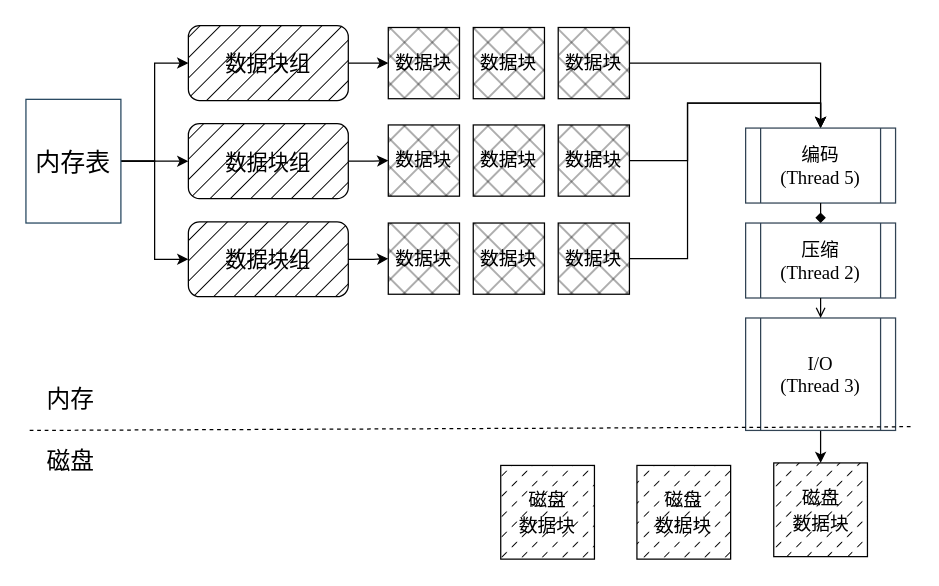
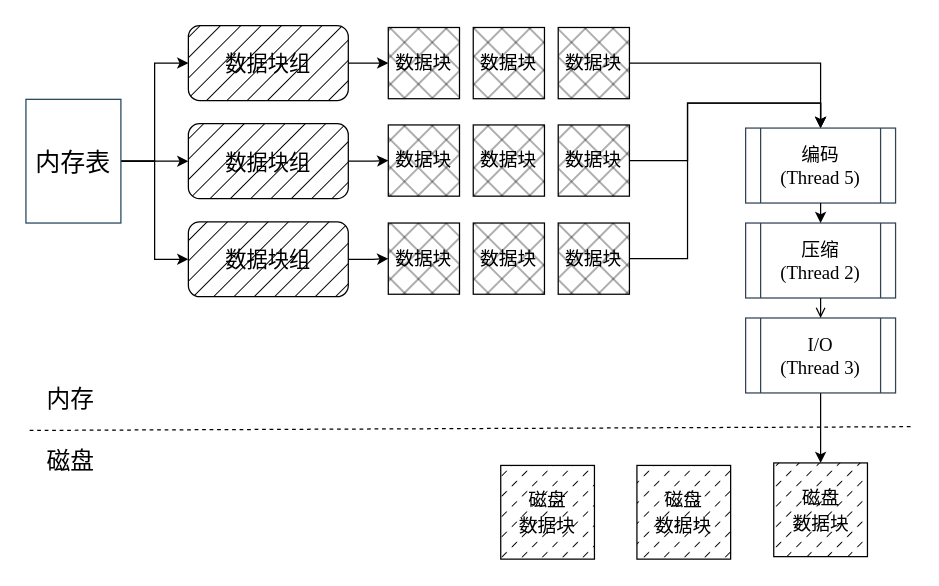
(821, 212) -> (821, 213)
(821, 374) -> (821, 356)
